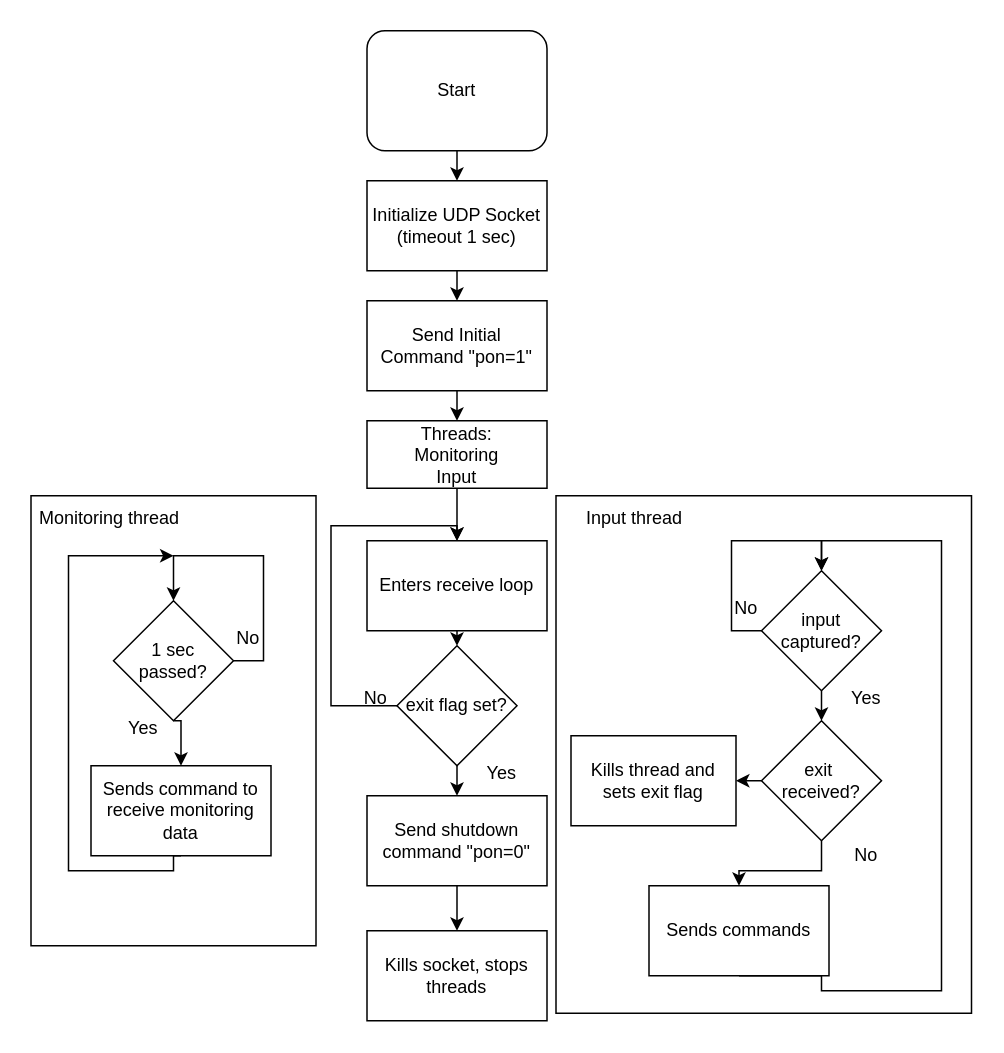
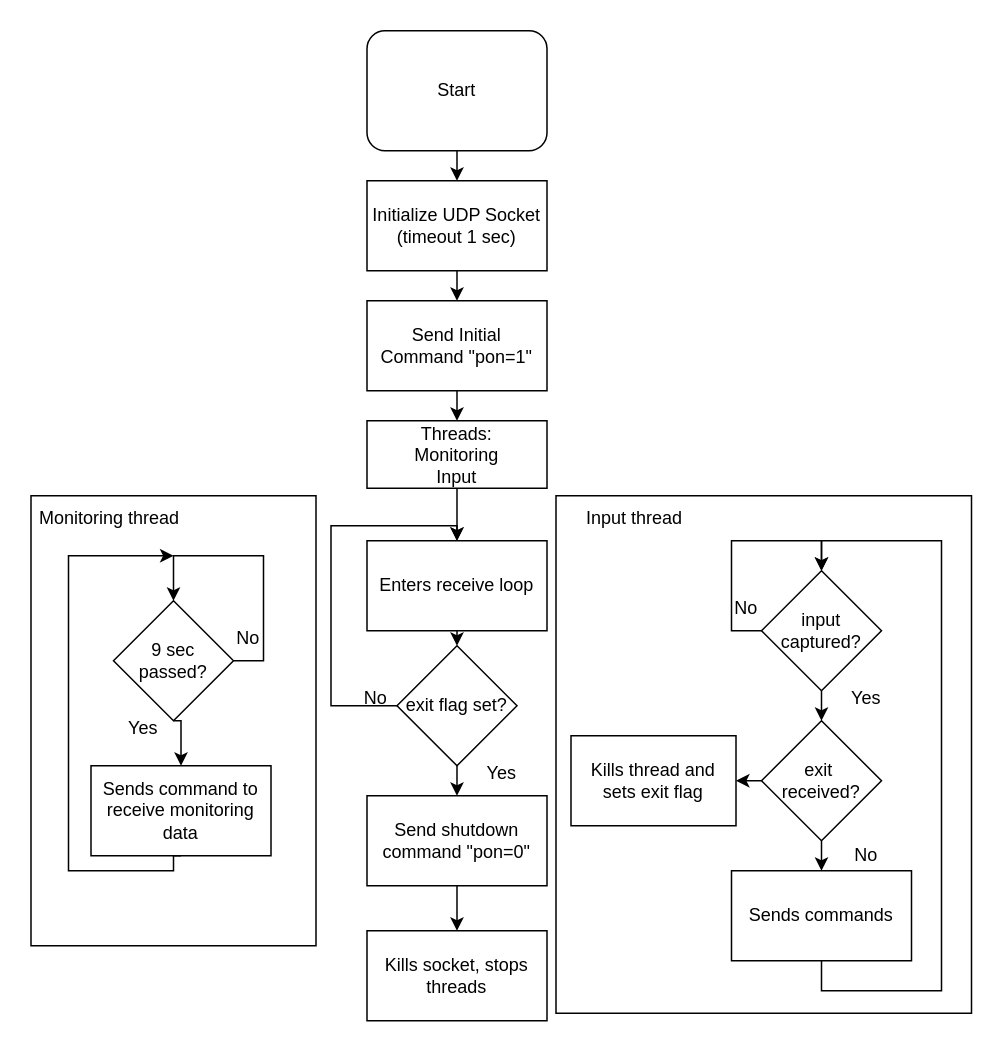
(173, 661) -> (173, 661)
(739, 931) -> (821, 916)
